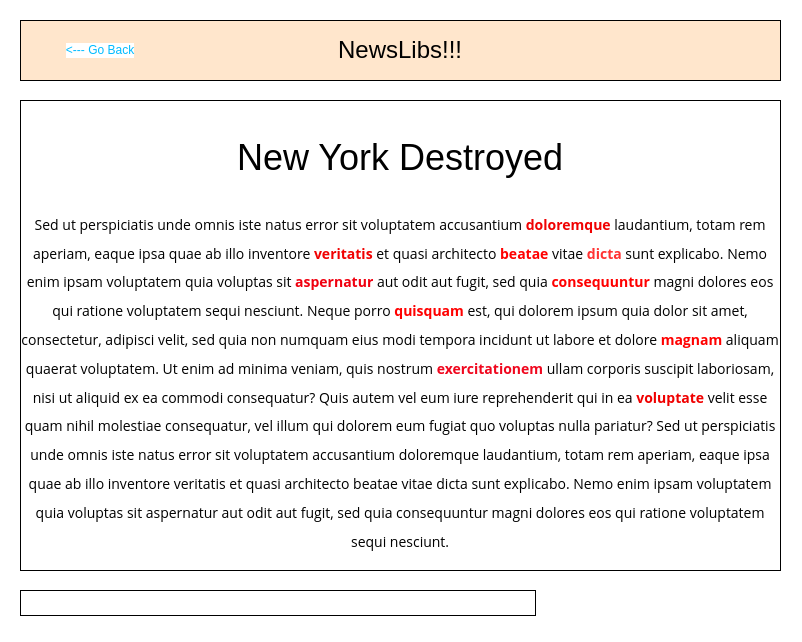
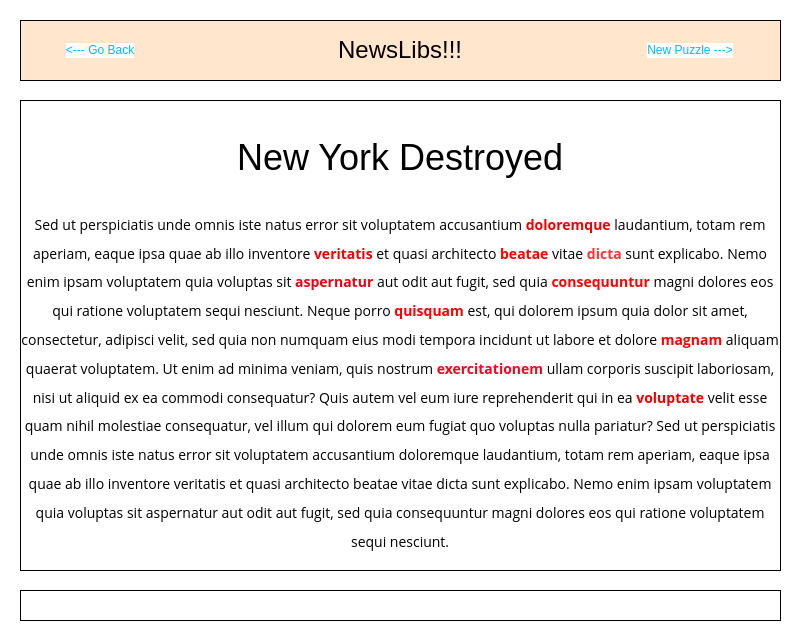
none -> (691, 51)
(278, 603) -> (401, 606)
